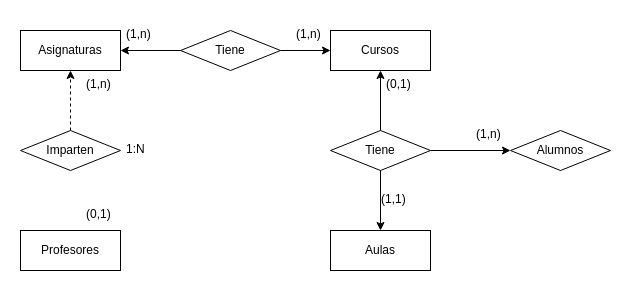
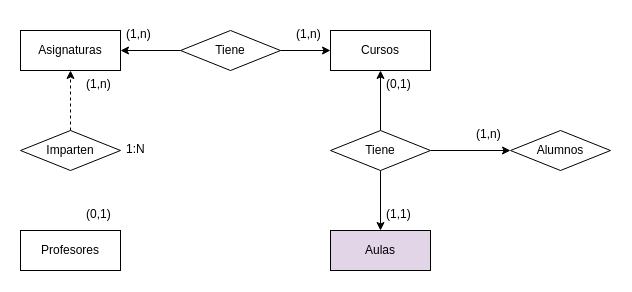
(396, 201) -> (401, 216)
(381, 251) -> (381, 251)
